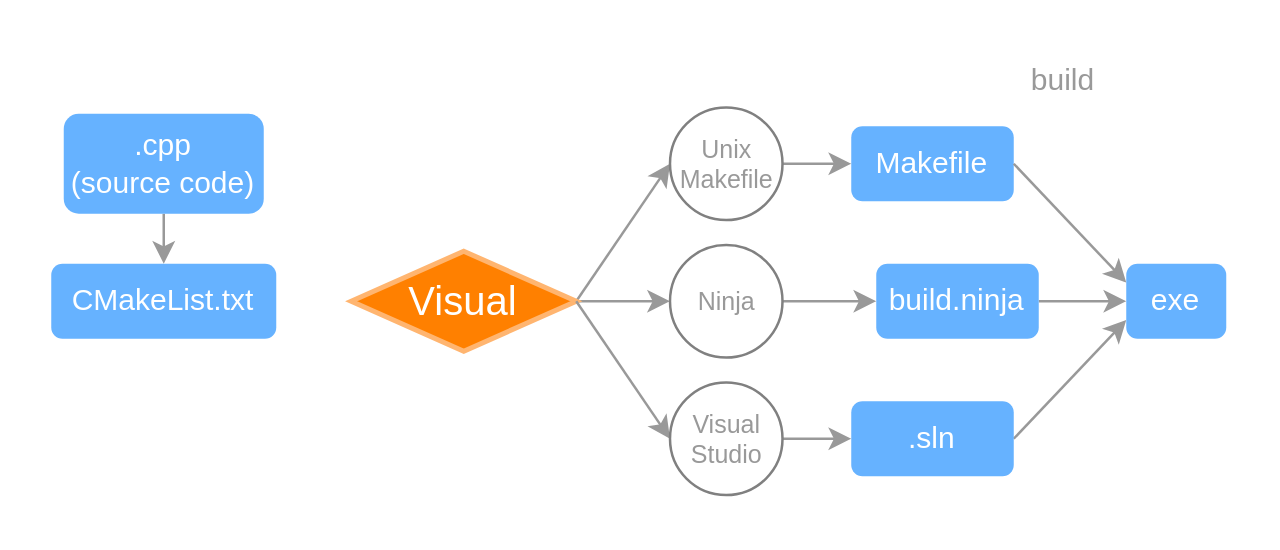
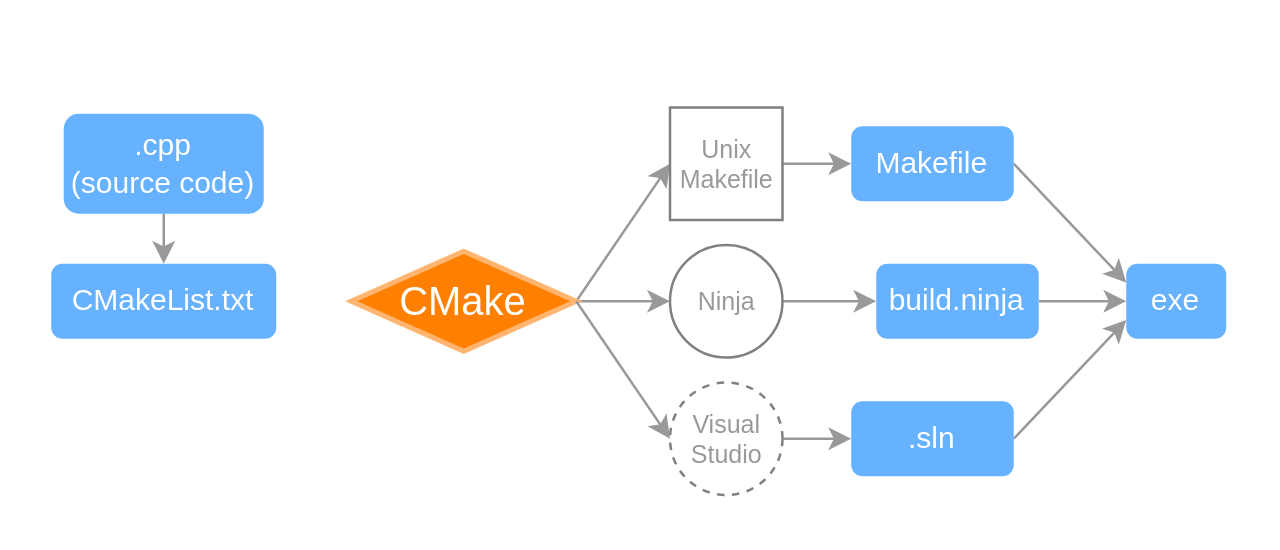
(1064, 76) -> none
(726, 164) -> (726, 164)
(464, 301) -> (464, 301)
(726, 439) -> (726, 439)
